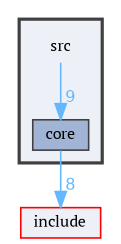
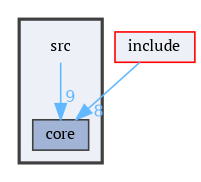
(61, 173) -> (114, 86)
